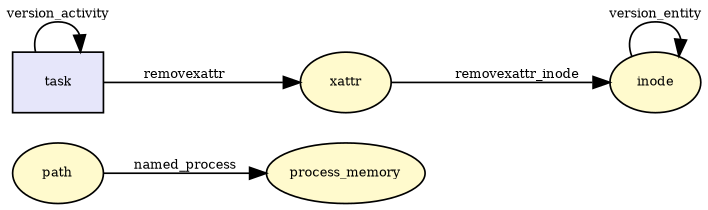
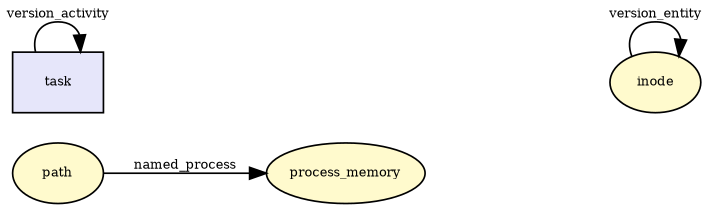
(346, 82) -> none
